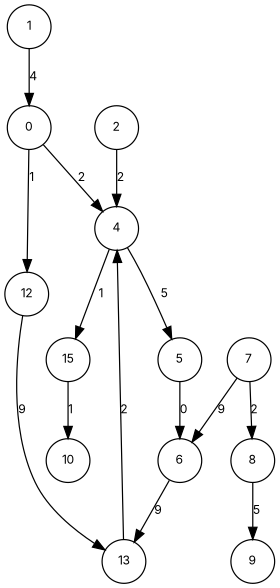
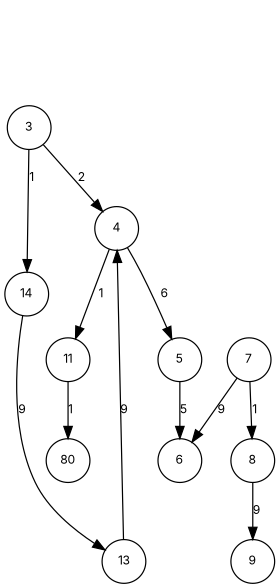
(29, 27) -> none
(29, 128) -> (29, 128)
(117, 128) -> none
(27, 294) -> (27, 294)
(165, 294) -> (165, 294)
(68, 360) -> (68, 360)
(125, 410) -> (125, 410)
(184, 410) -> (184, 410)
(255, 410) -> (255, 410)
(68, 461) -> (68, 461)
(155, 506) -> none
(257, 511) -> (257, 511)
